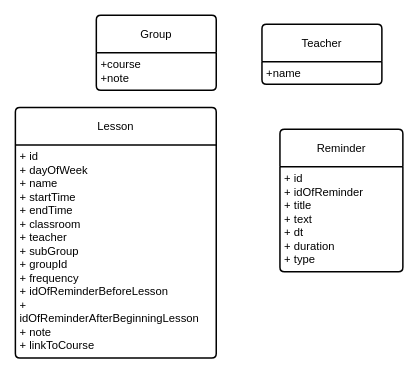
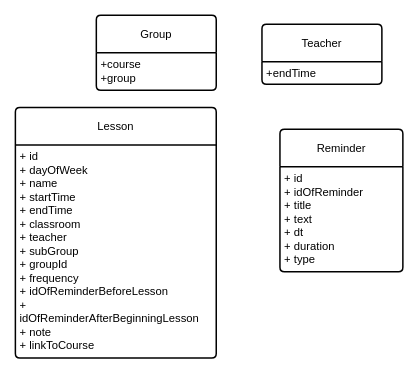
(123, 72) -> (123, 72)
(282, 74) -> (290, 74)
